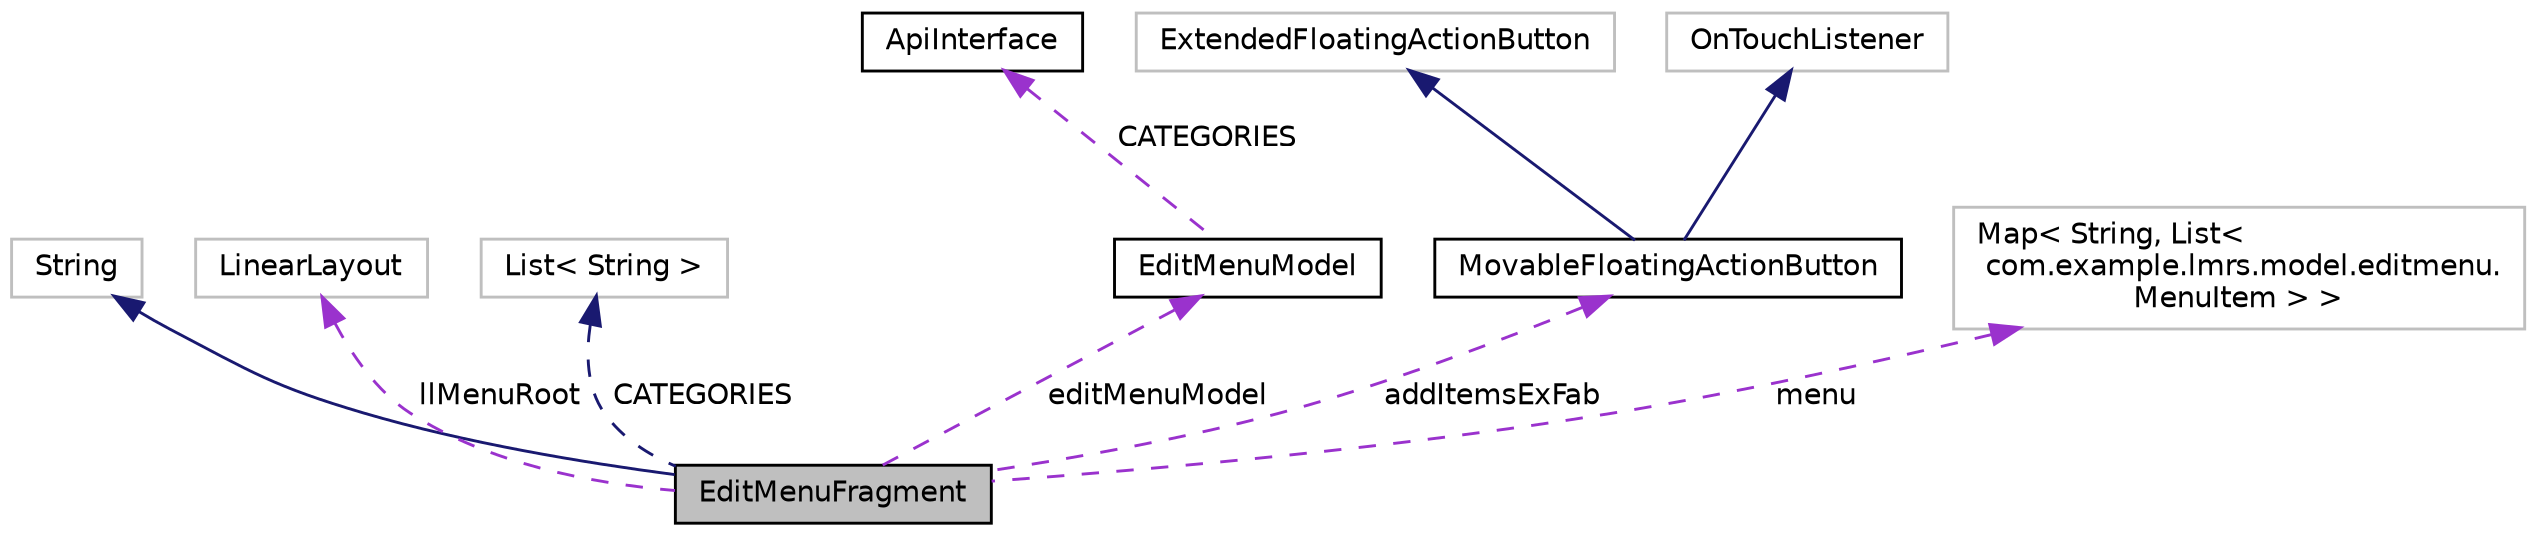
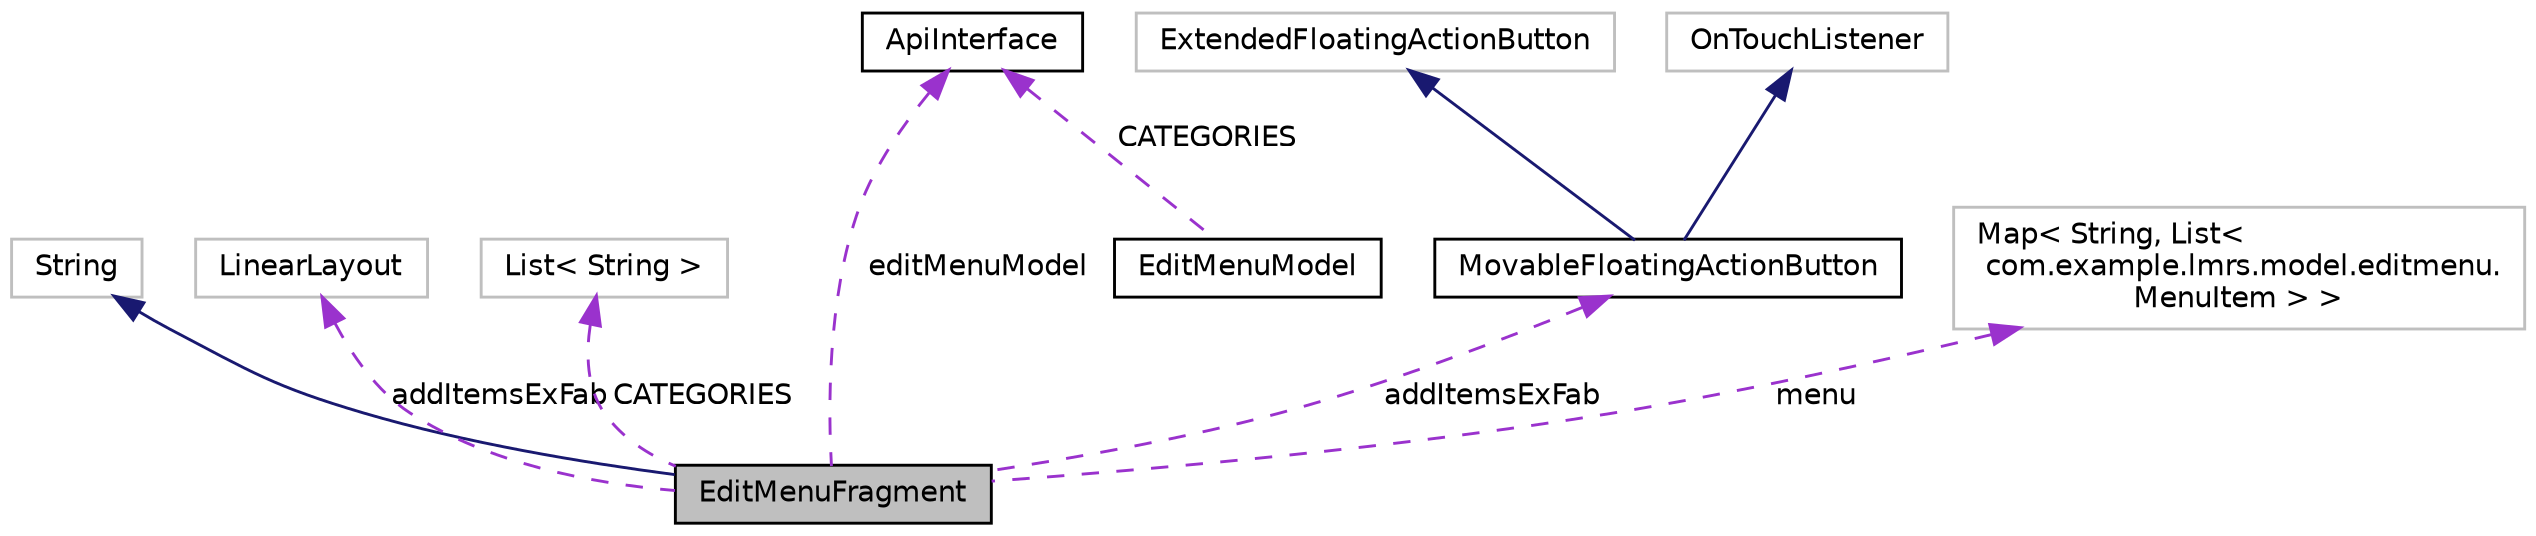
(1028, 388) -> (843, 269)
(496, 397) -> (496, 397)
(604, 413) -> (604, 413)
